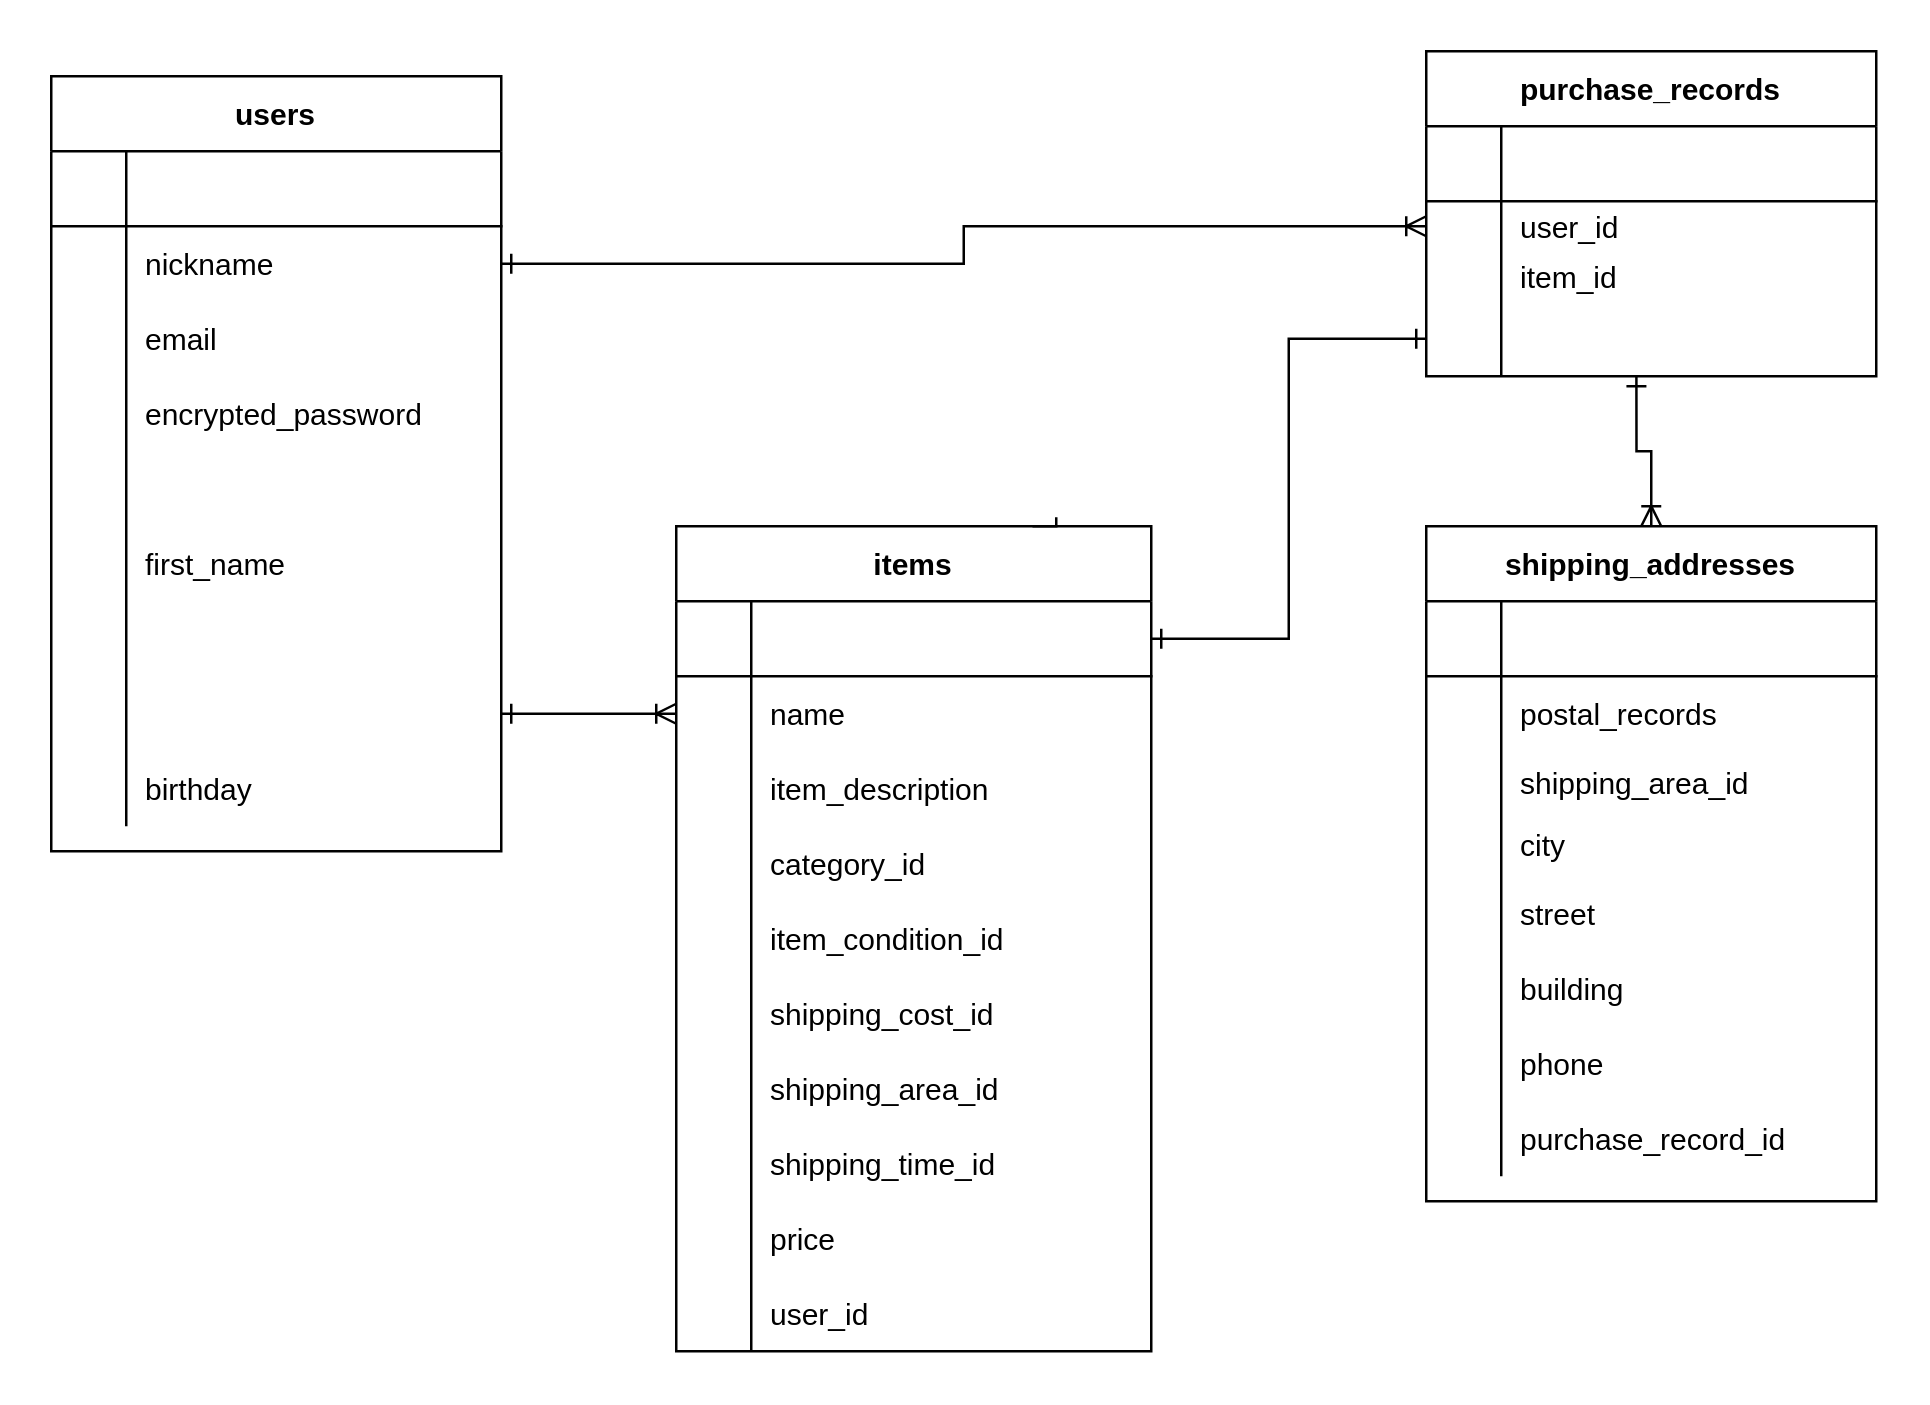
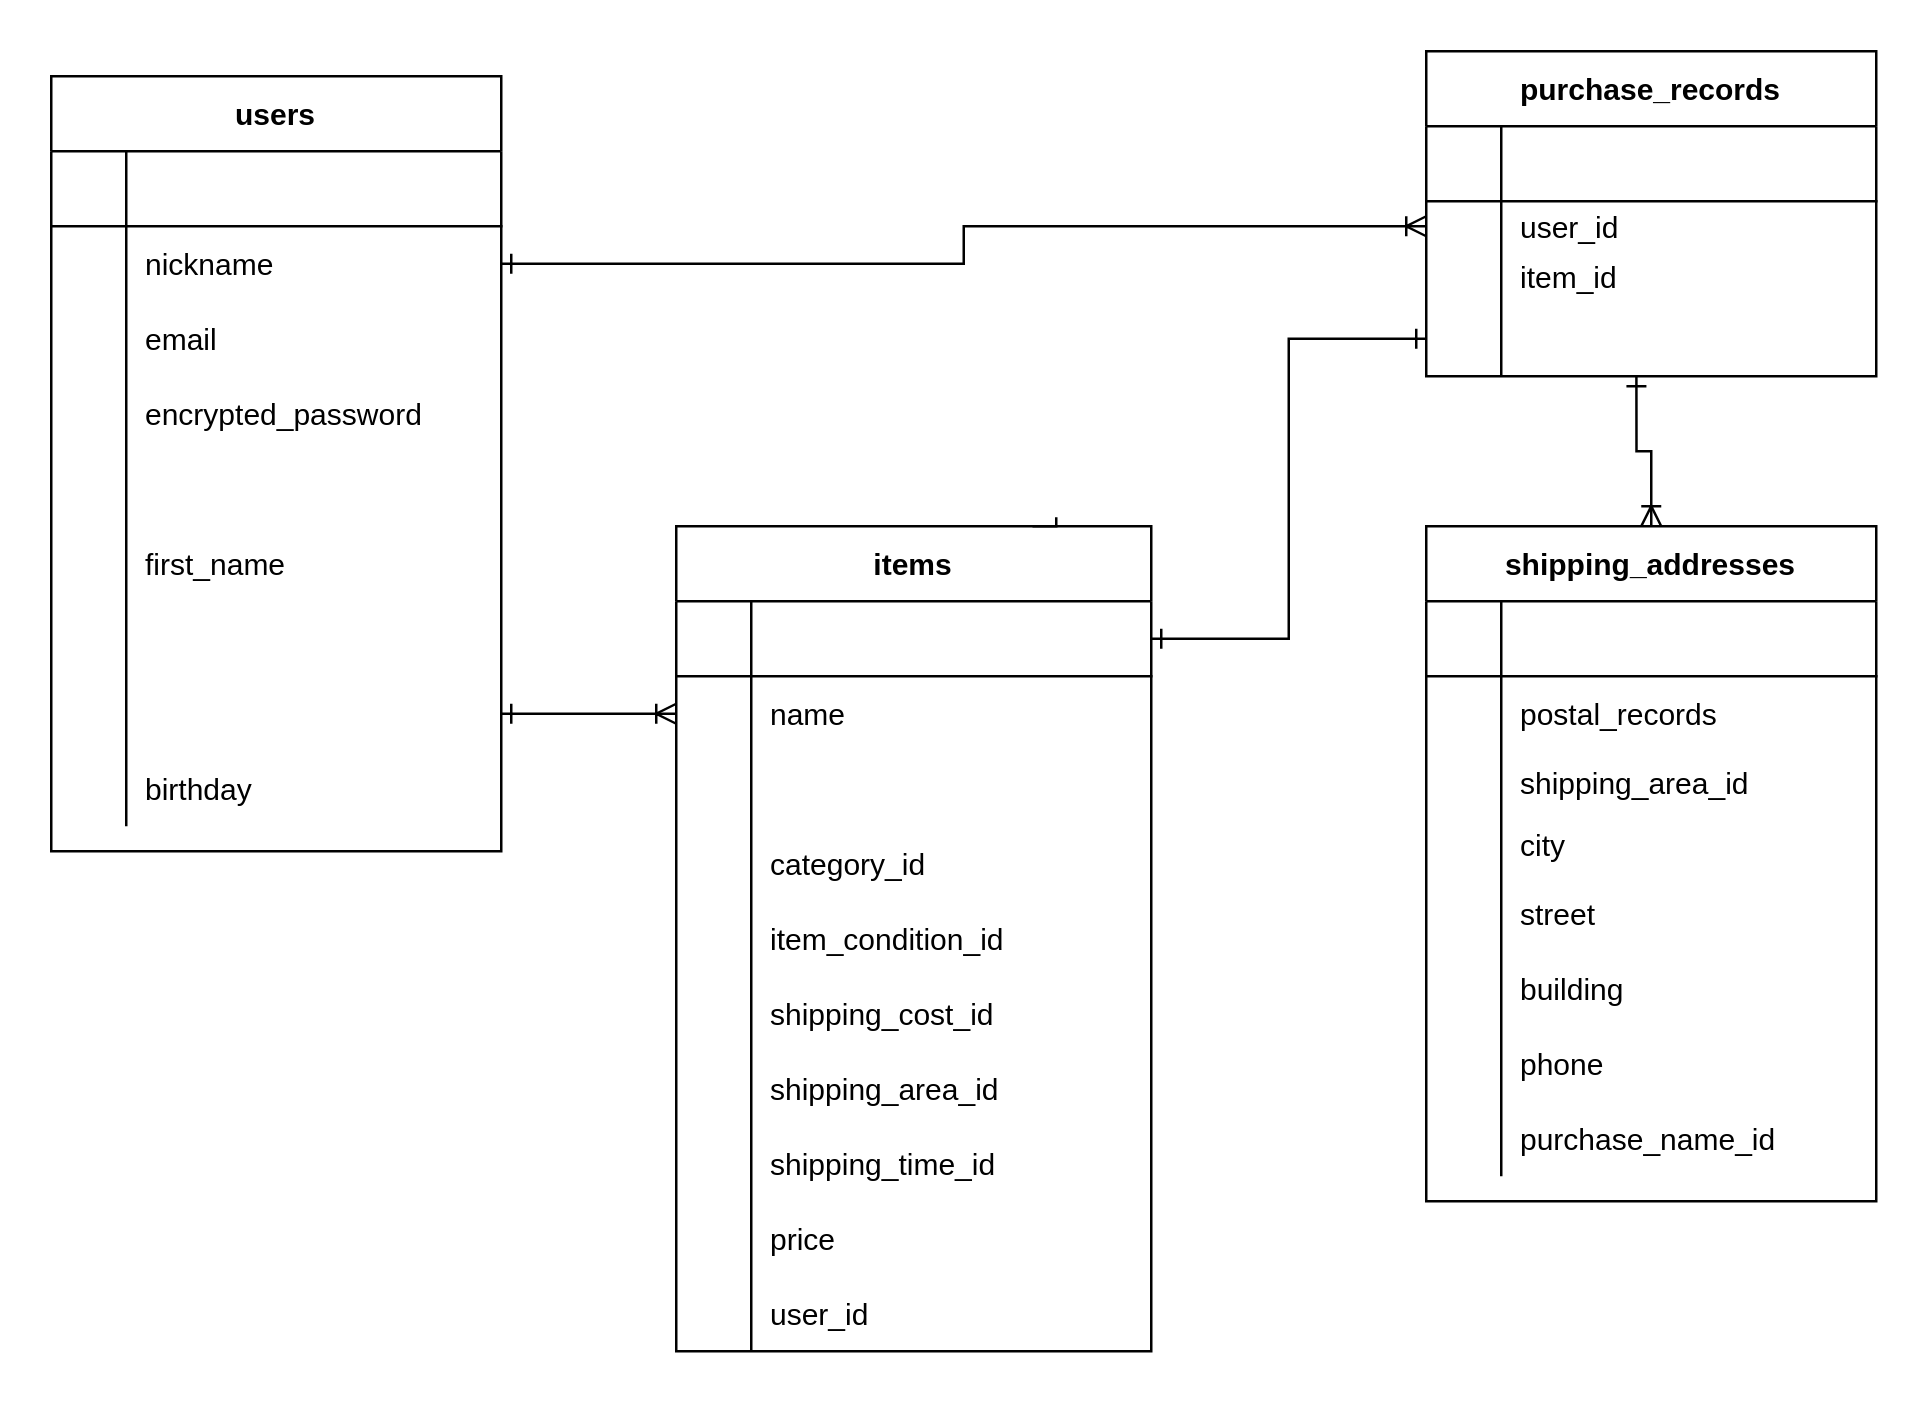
(951, 789) -> none
(1667, 1140) -> (1651, 1140)
